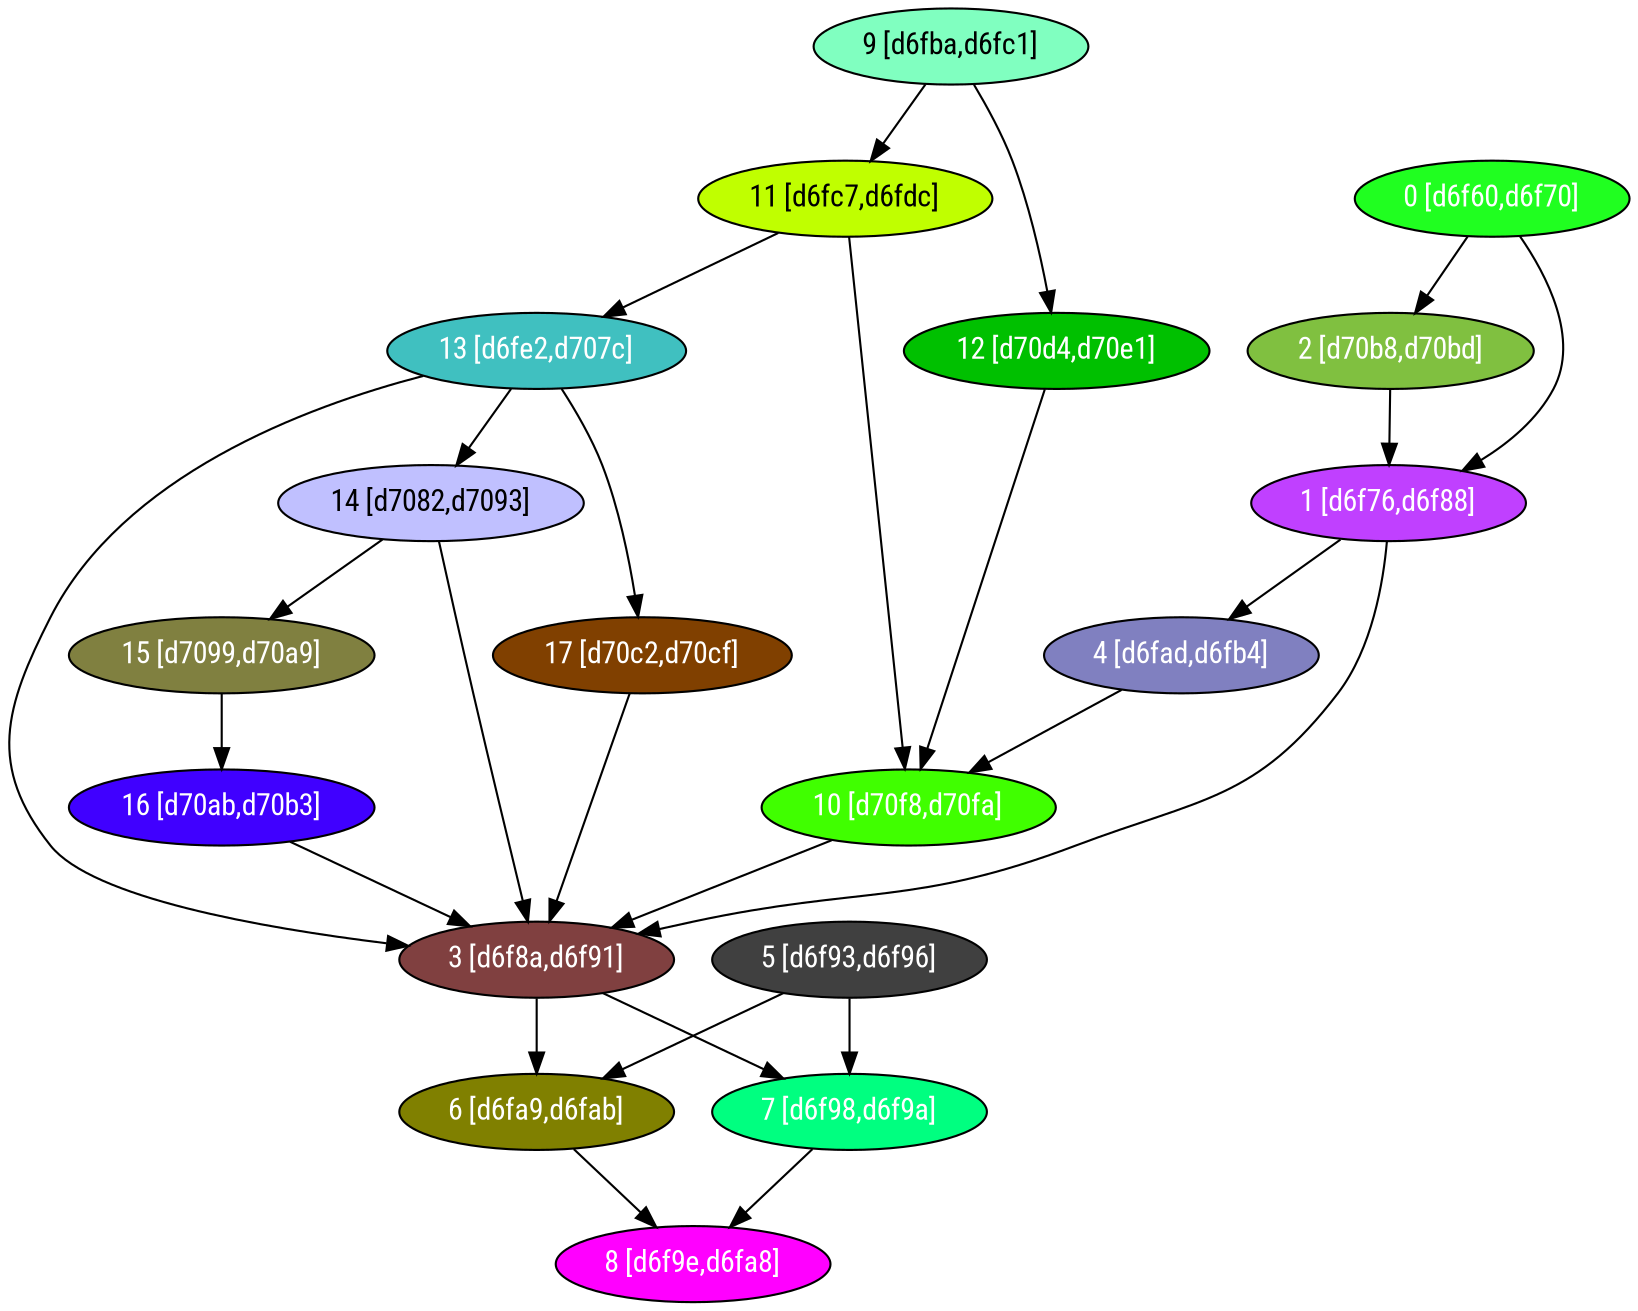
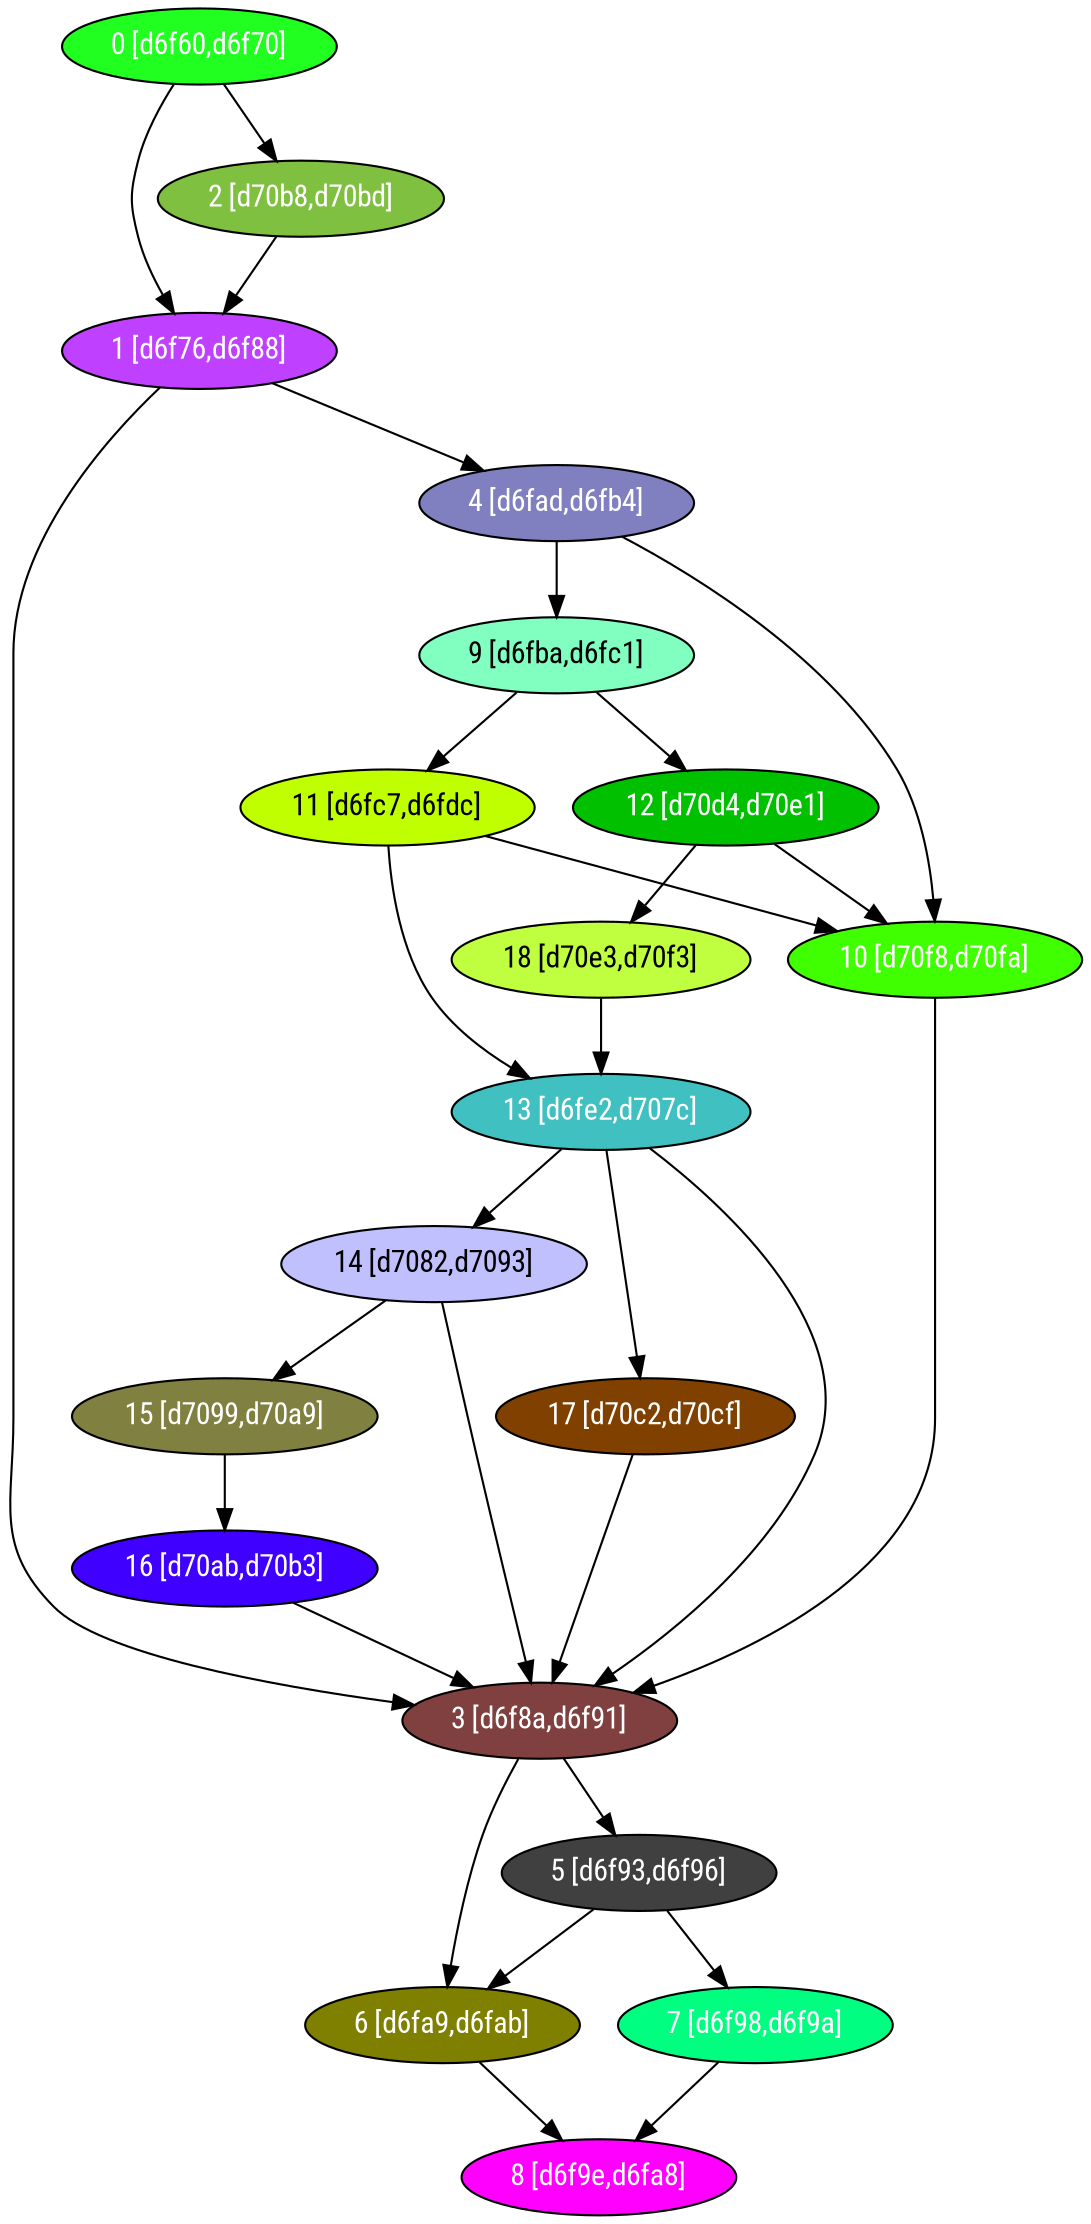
none -> (557, 569)
none -> (601, 960)
(675, 1027) -> (584, 1788)
